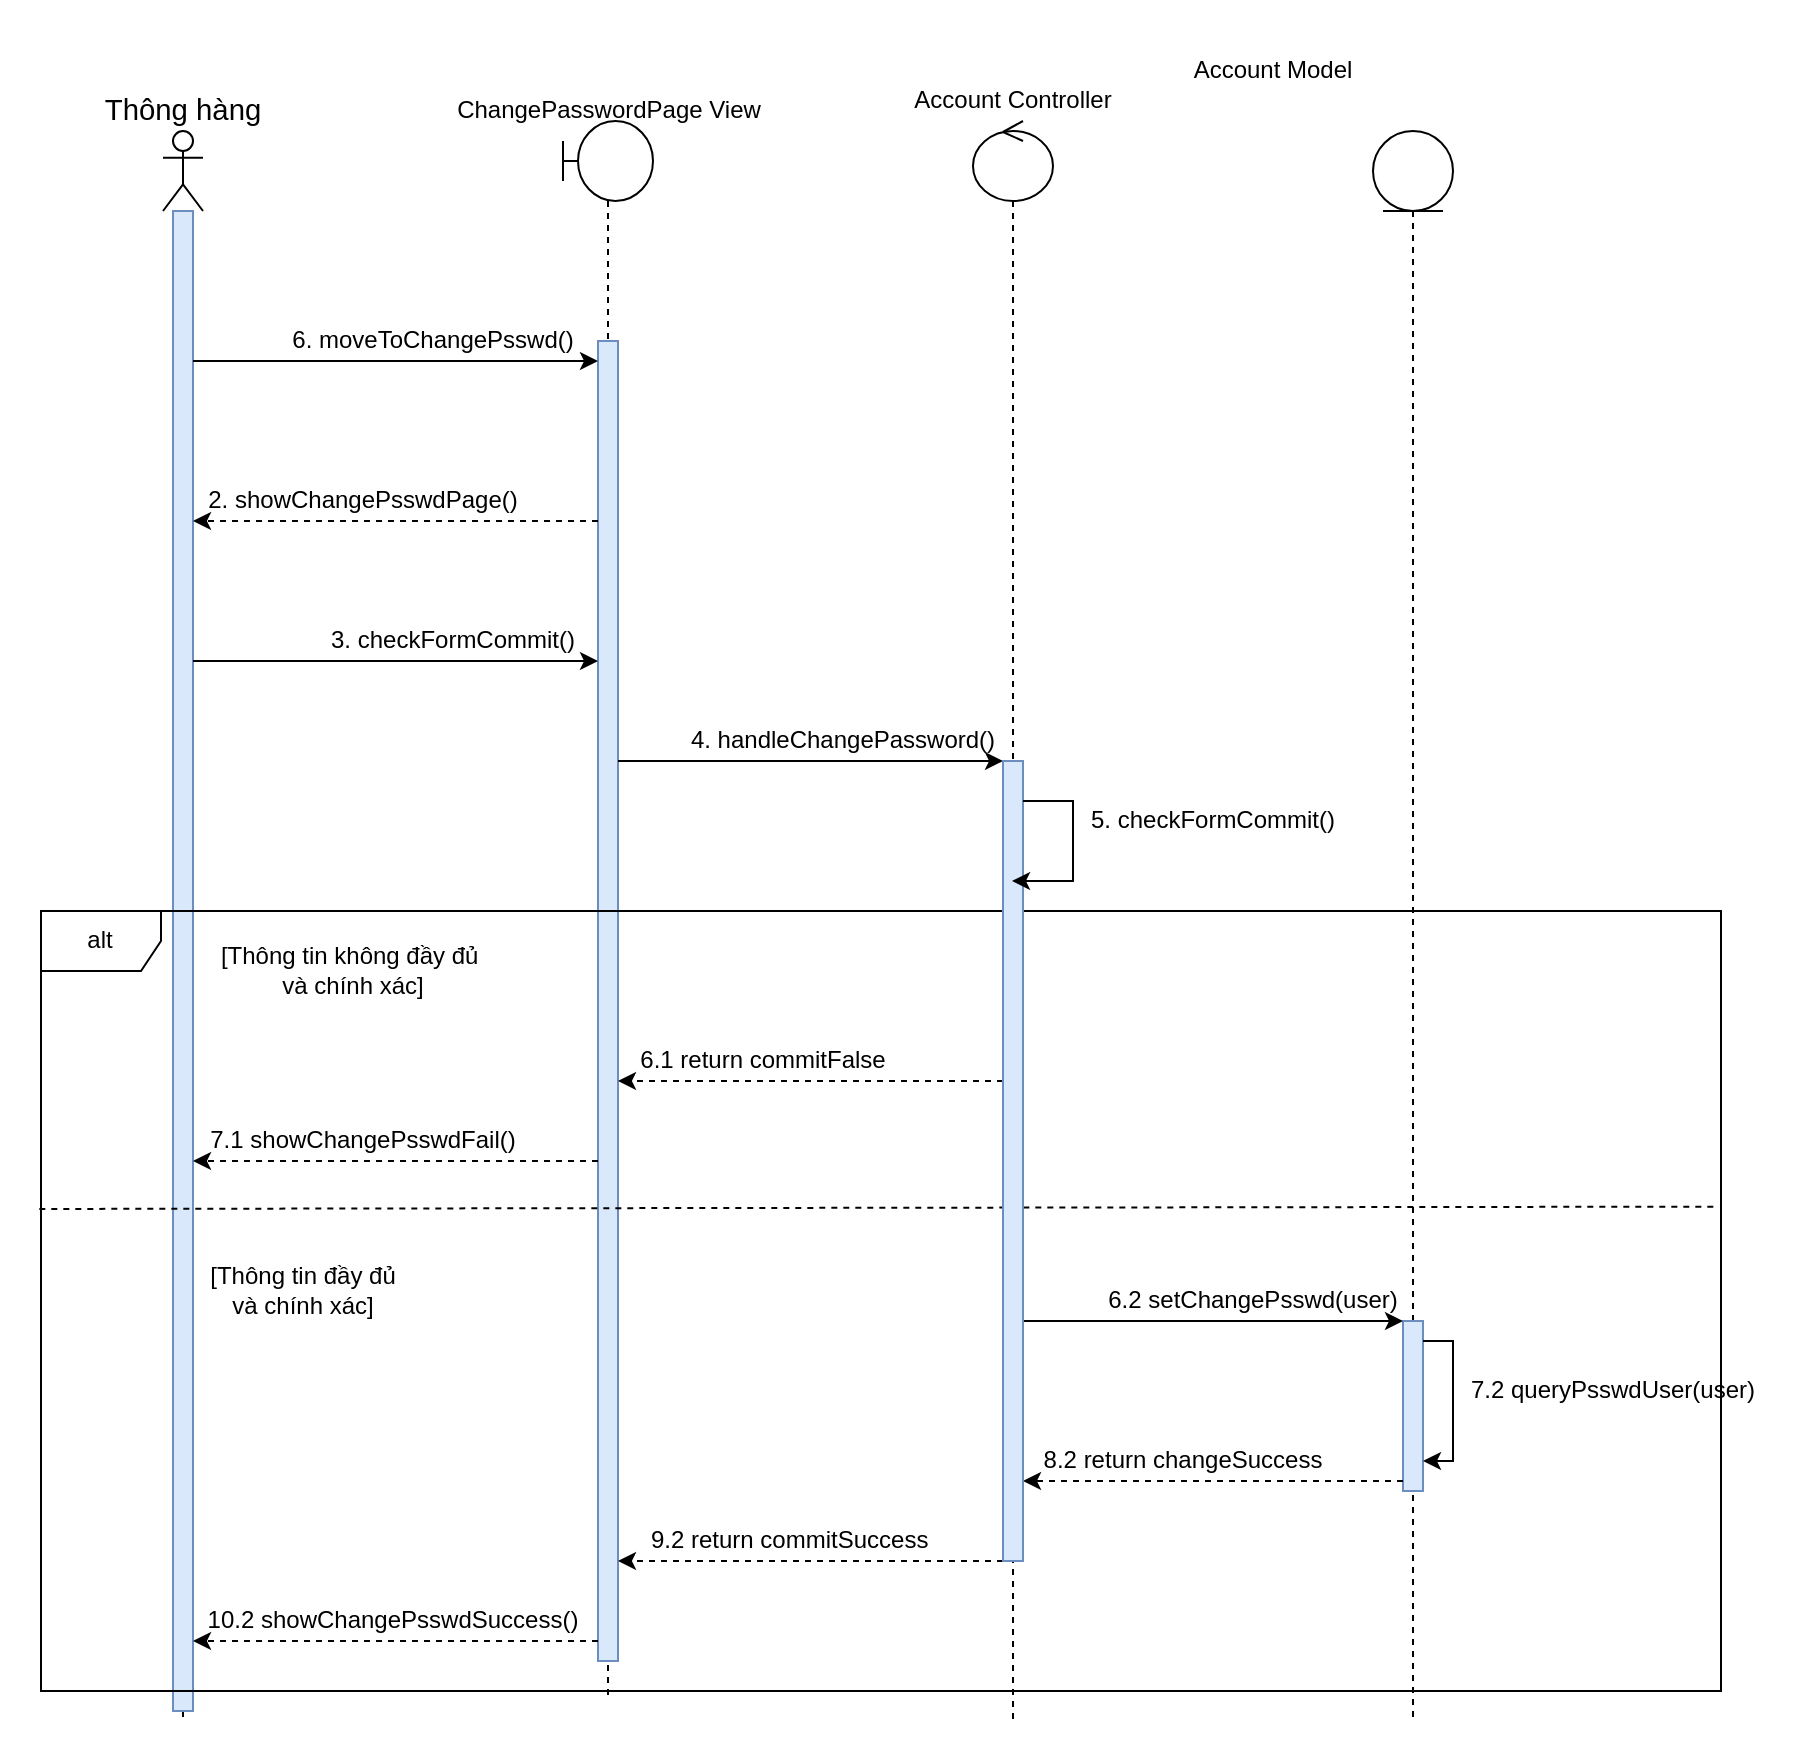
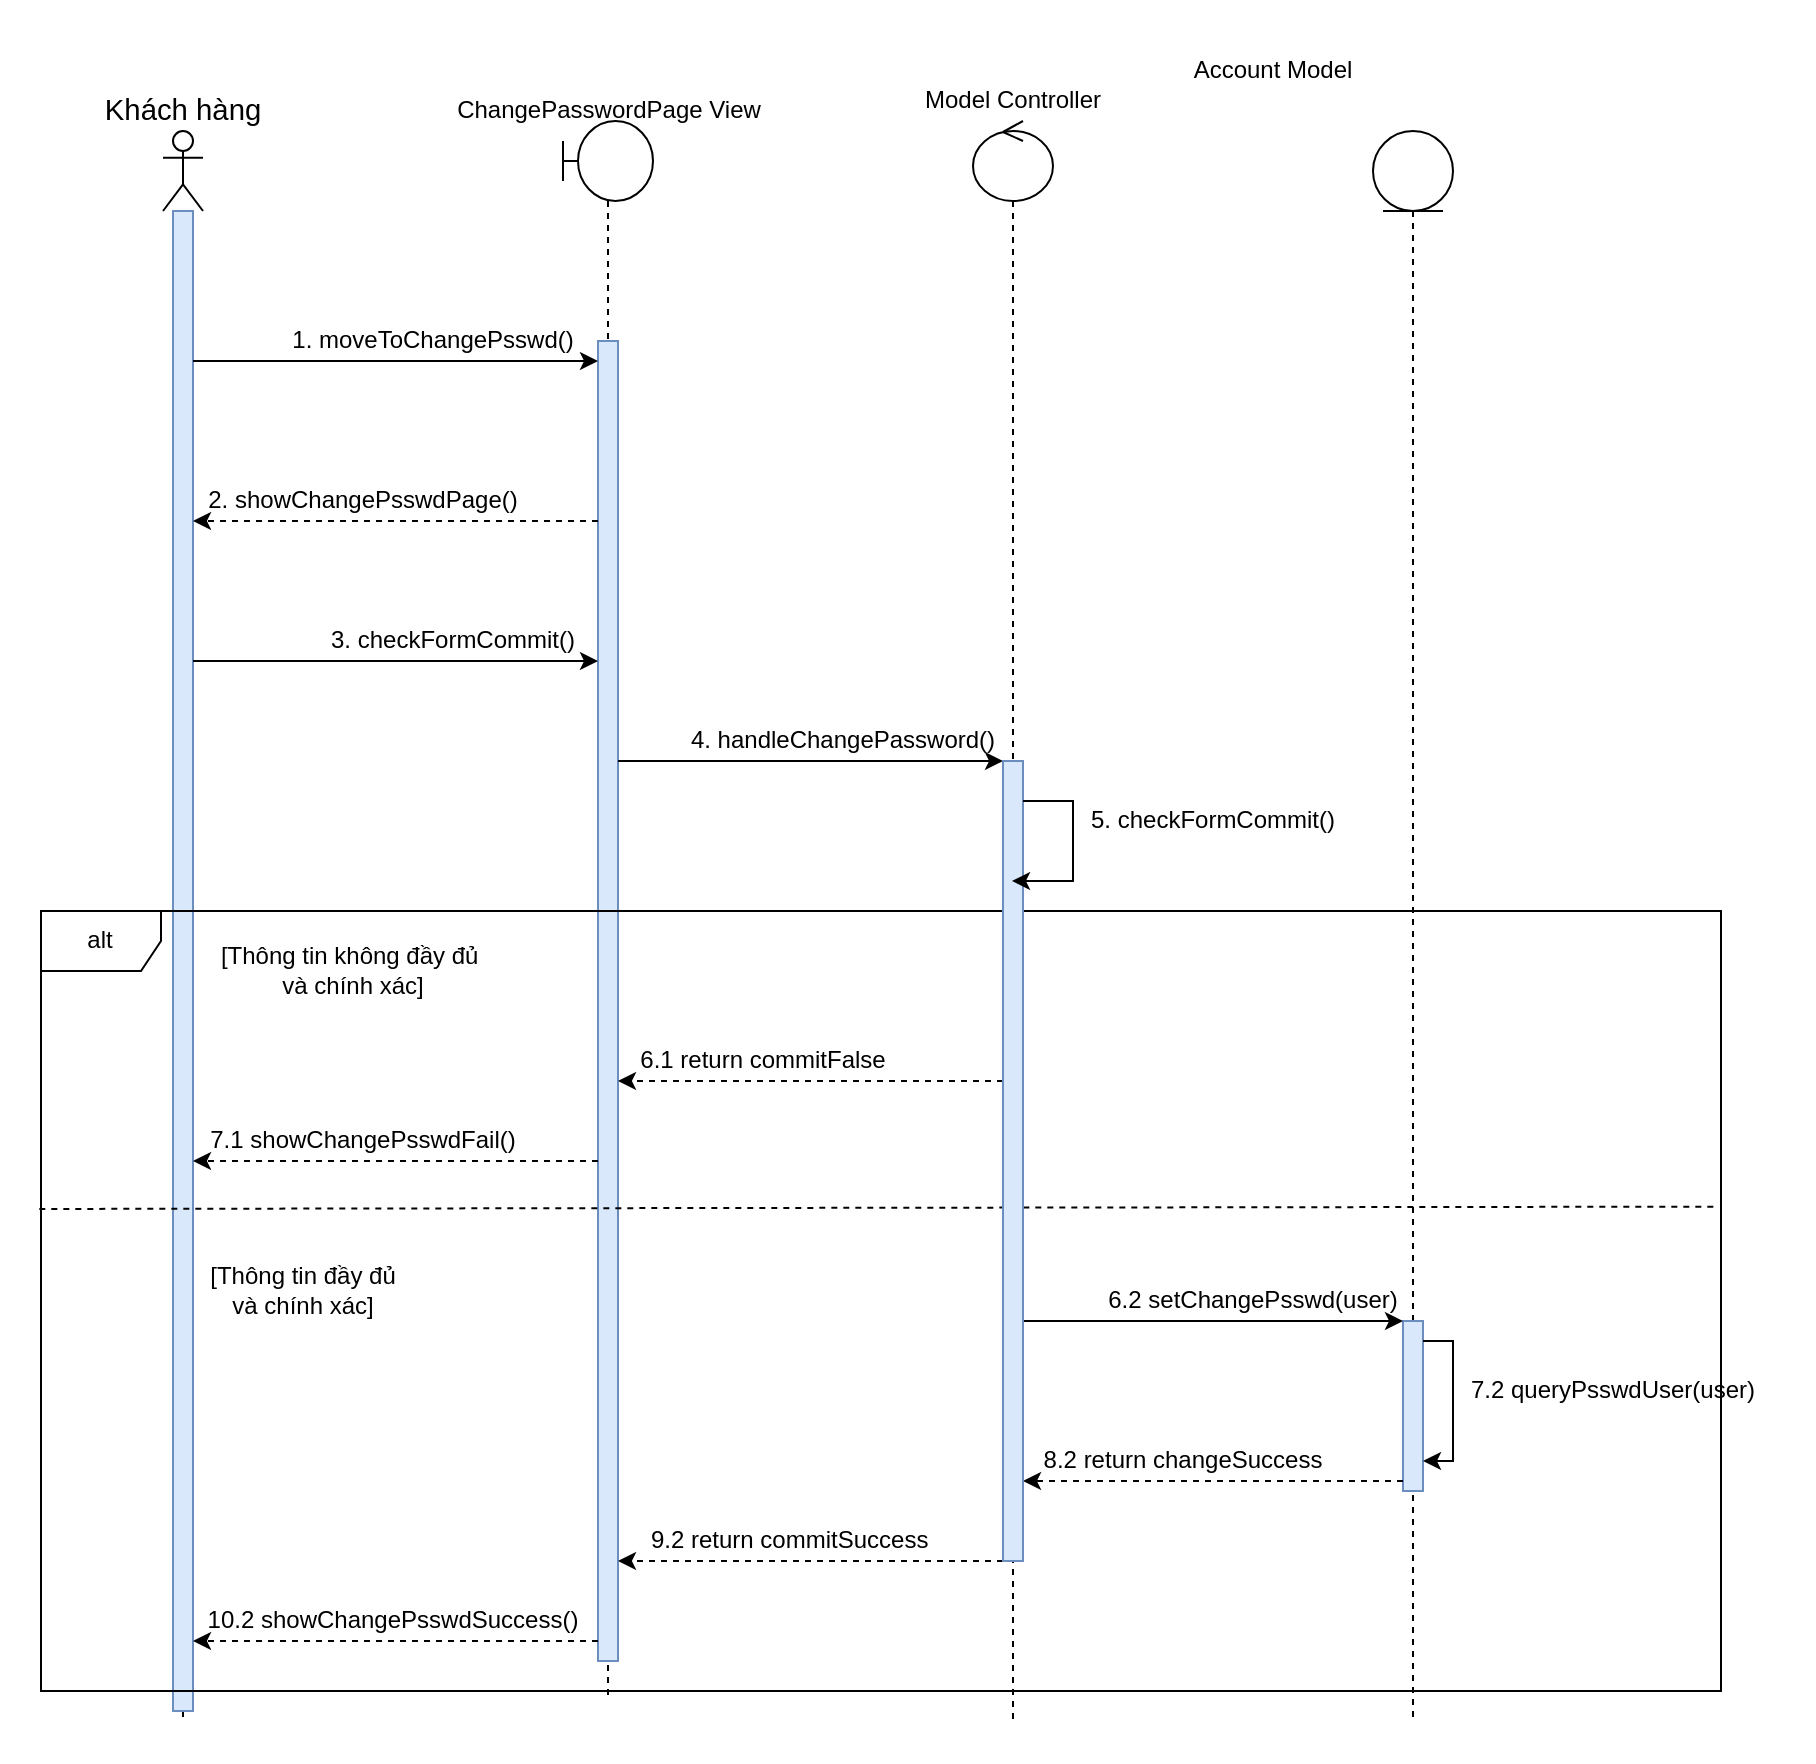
(1014, 101) -> (1014, 101)
(184, 111) -> (184, 111)
(434, 341) -> (434, 341)
